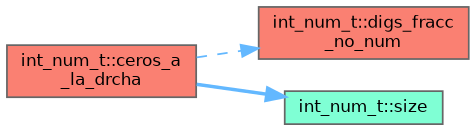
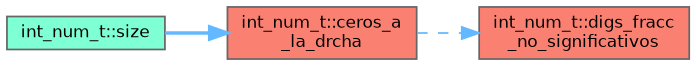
(364, 33) -> (584, 33)
(231, 89) -> (187, 33)
